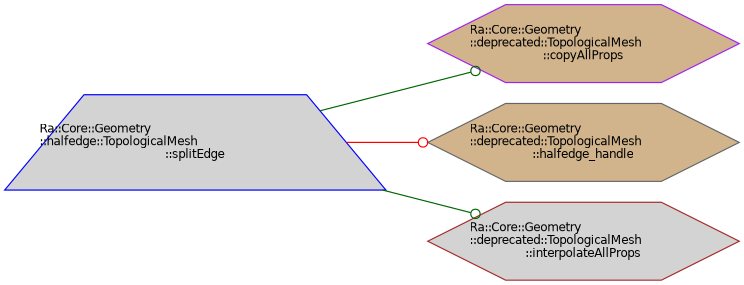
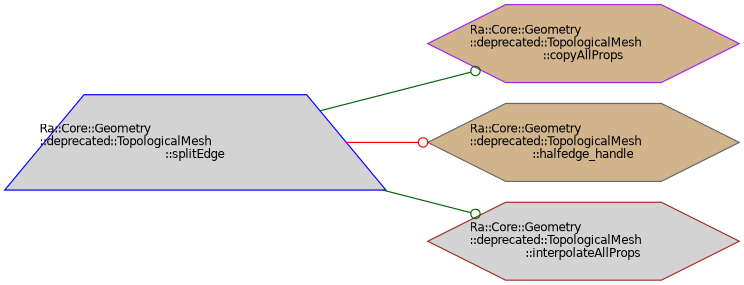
(195, 142) -> (195, 142)
